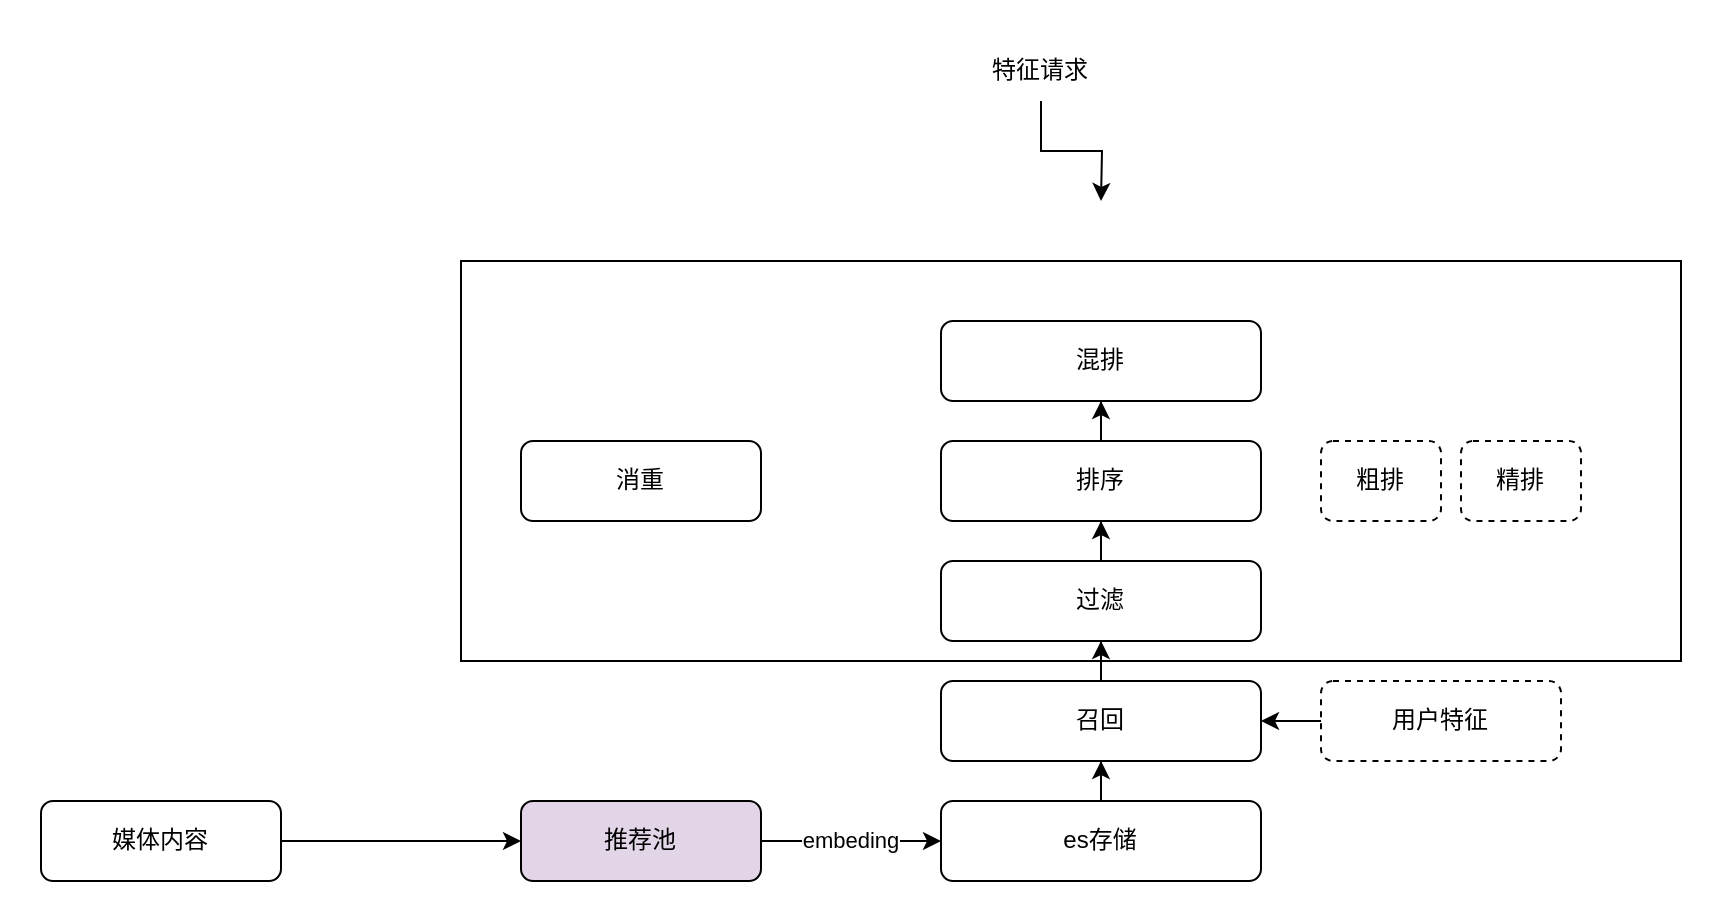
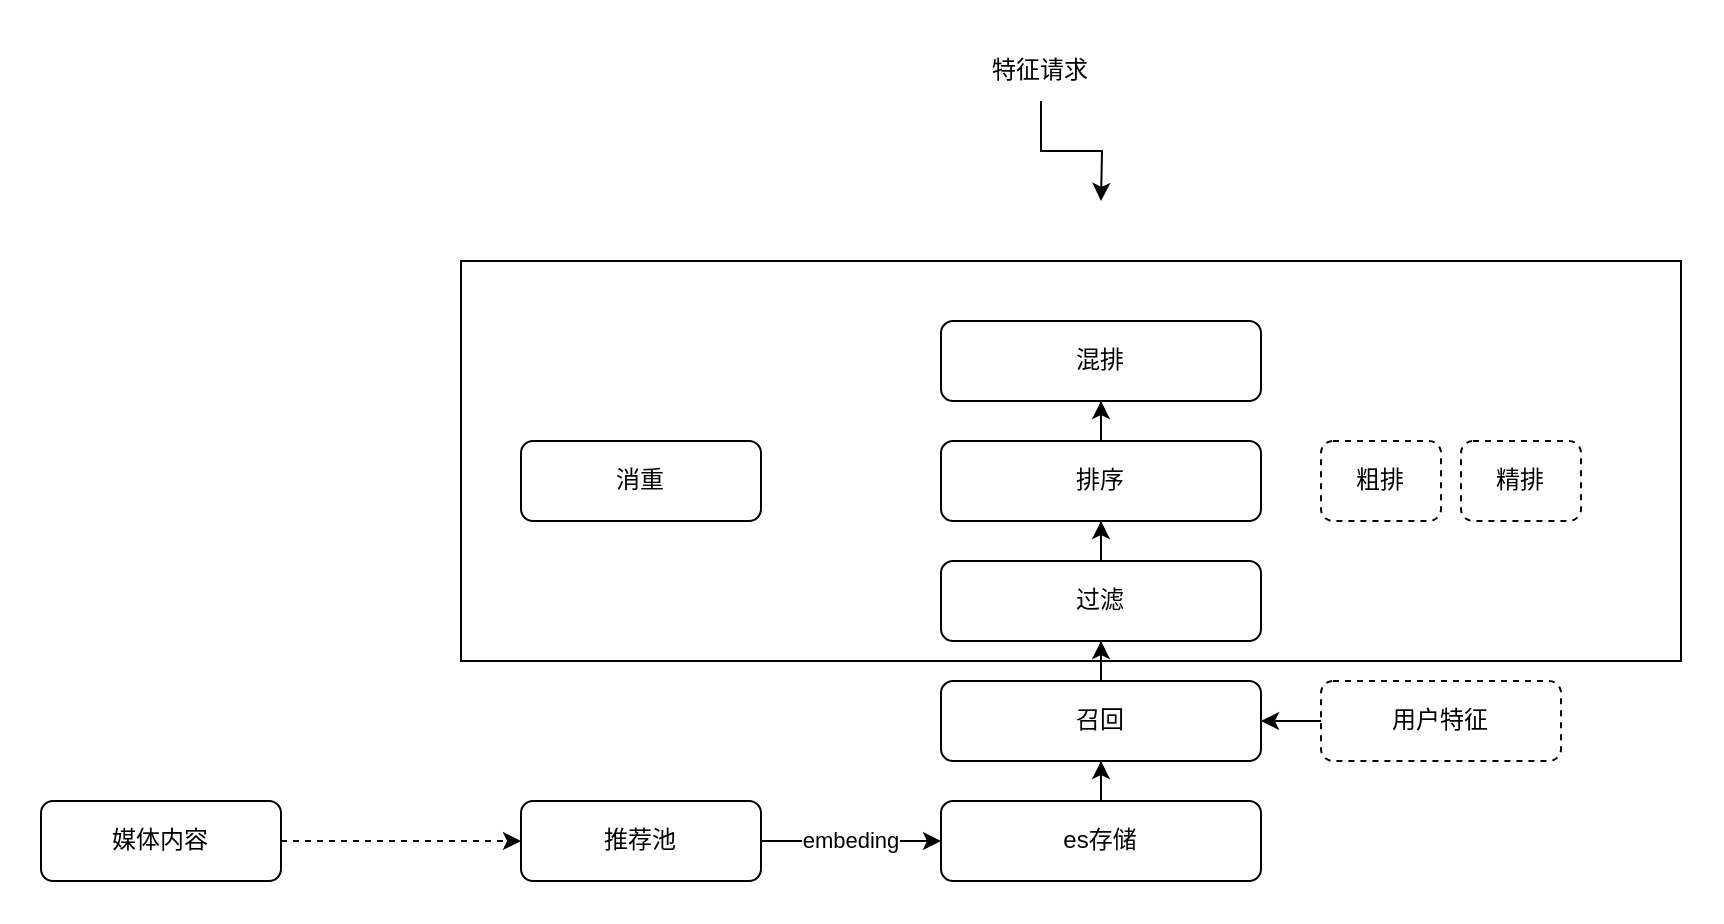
(396, 841) -> (396, 841)
(641, 841) -> (641, 841)
